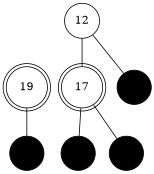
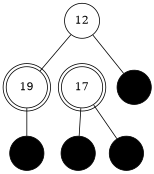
(82, 52) -> (55, 53)
